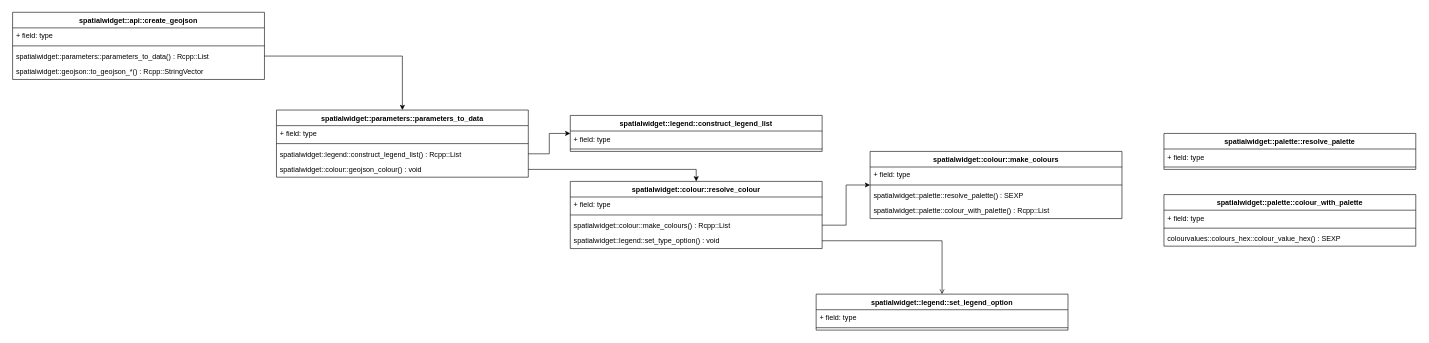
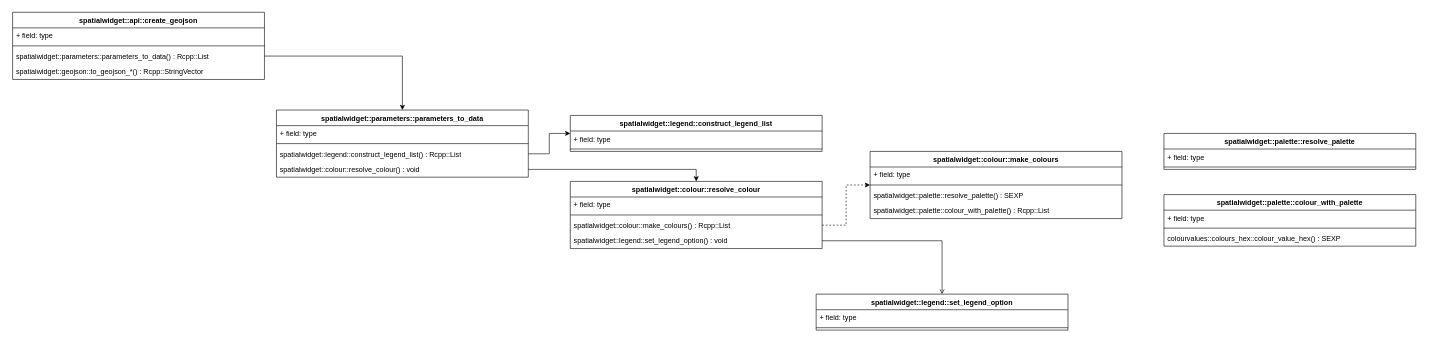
(360, 170) -> (359, 170)
(846, 207) -> (846, 207)
(656, 241) -> (659, 241)
